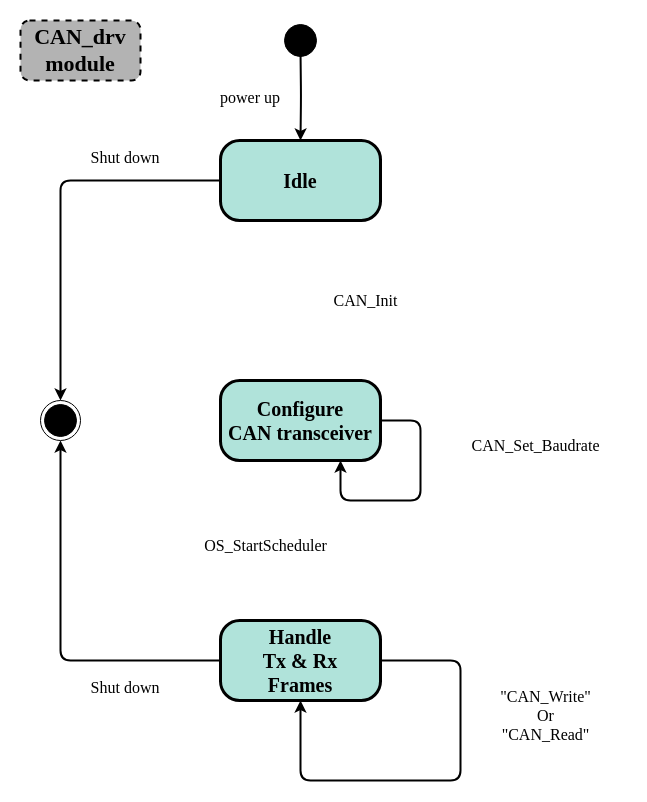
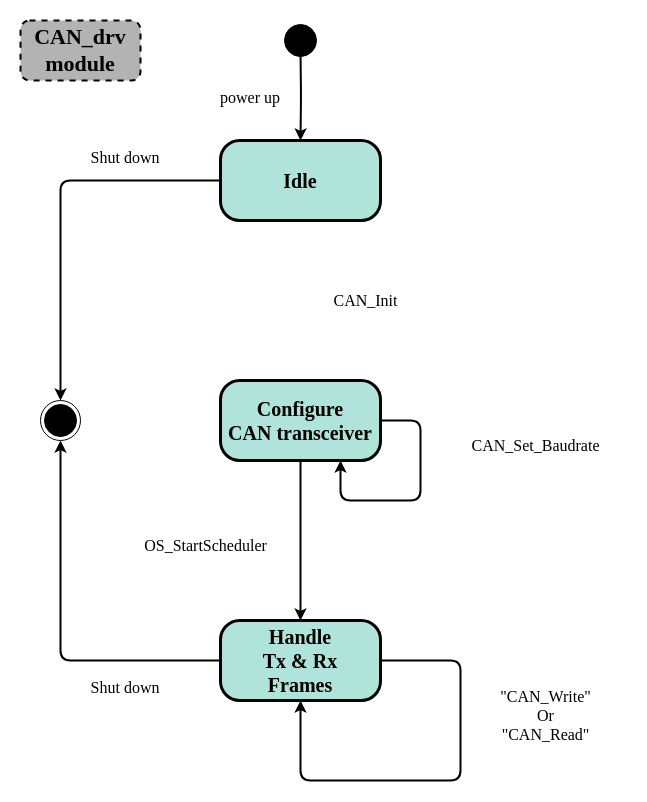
none -> (301, 536)
(266, 546) -> (206, 546)
